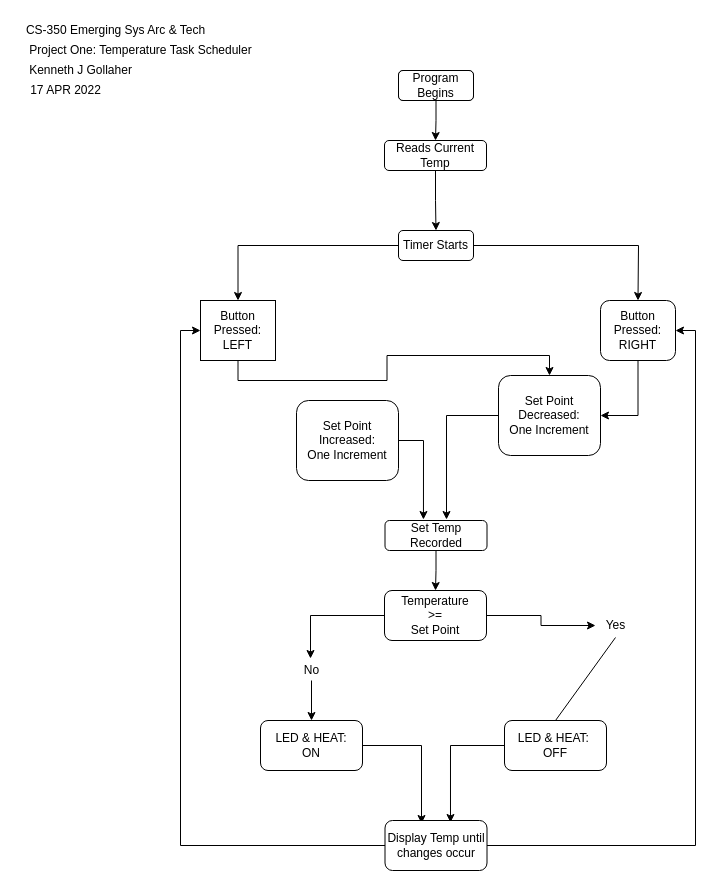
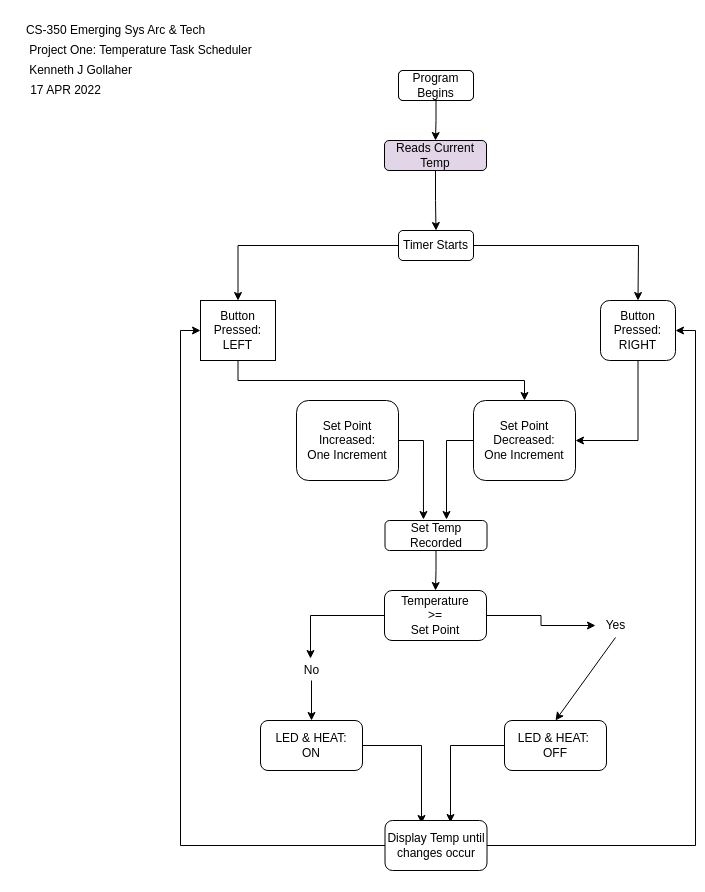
(436, 156) -> (436, 156)
(550, 416) -> (525, 441)
(558, 716) -> (560, 714)
